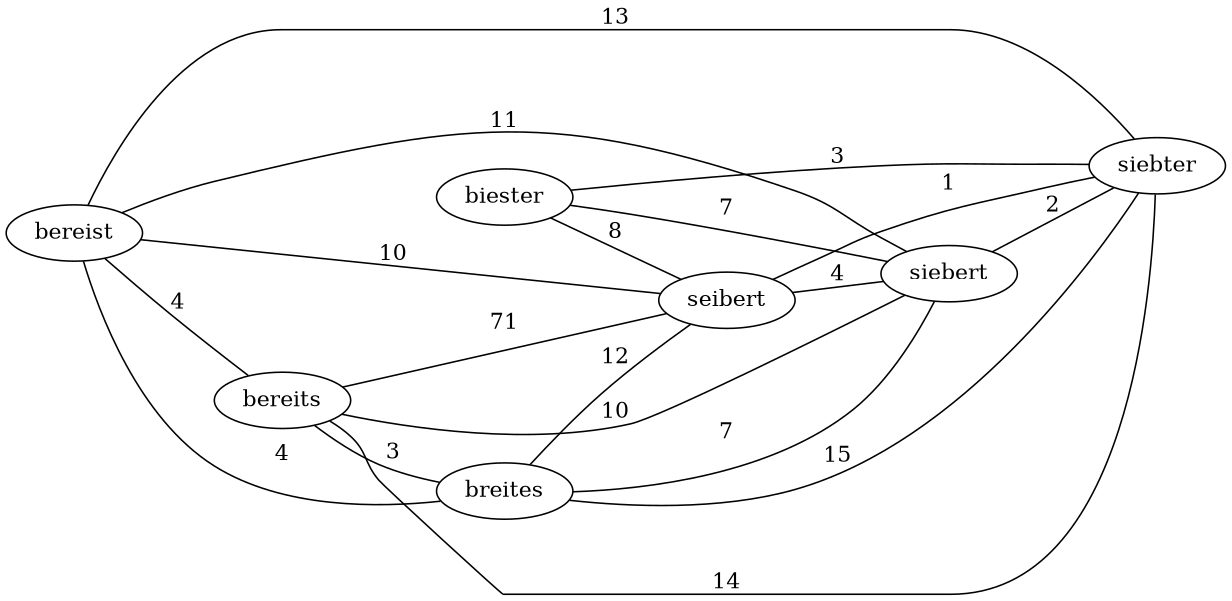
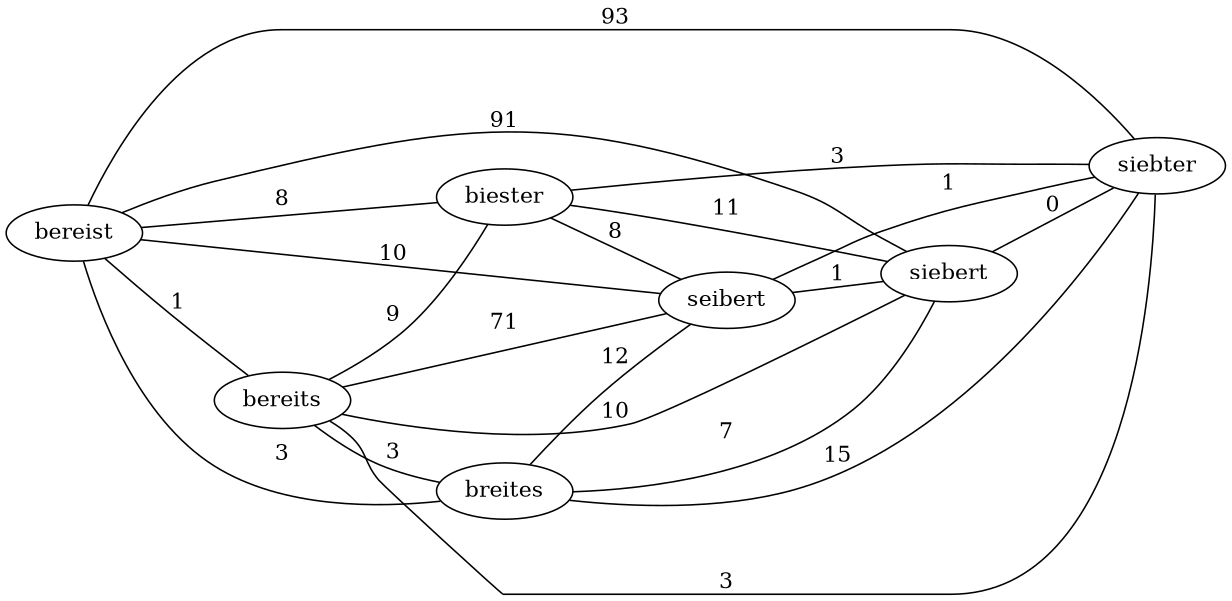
(616, 18) -> (616, 18)
(505, 121) -> (505, 121)
(1053, 206) -> (1053, 206)
(727, 209) -> (727, 209)
none -> (290, 215)
(838, 274) -> (838, 274)
(178, 303) -> (178, 303)
none -> (421, 315)
(283, 454) -> (283, 454)
(727, 583) -> (727, 583)
